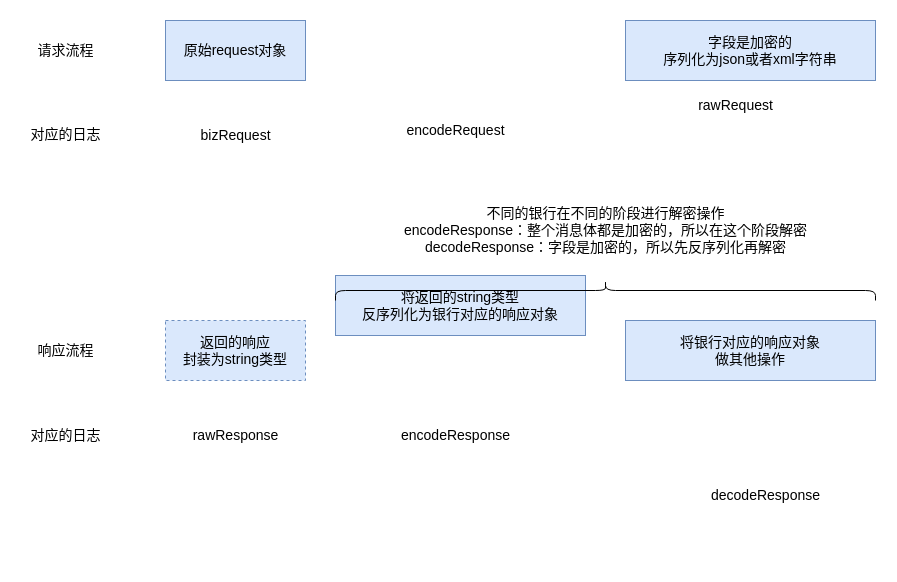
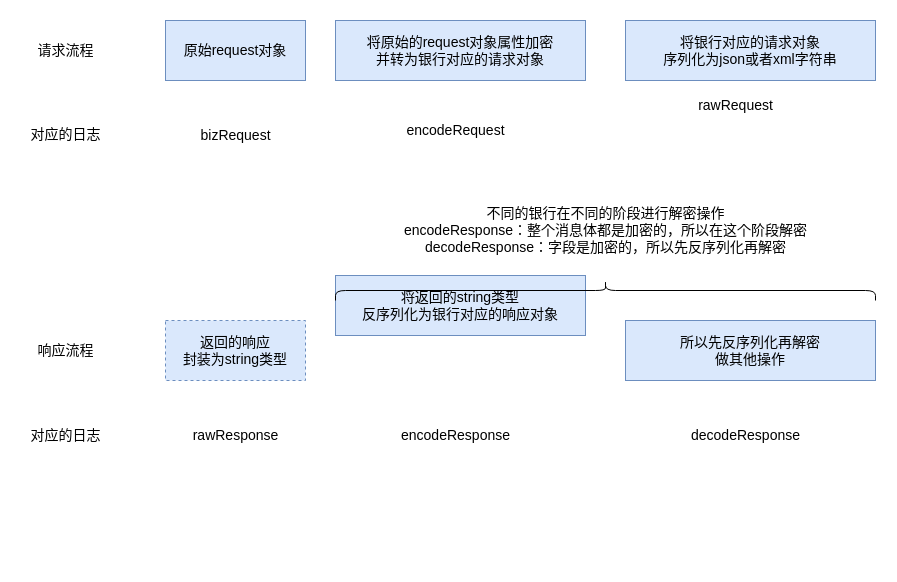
none -> (461, 51)
(751, 51) -> (751, 51)
(751, 351) -> (751, 351)
(766, 496) -> (746, 436)
